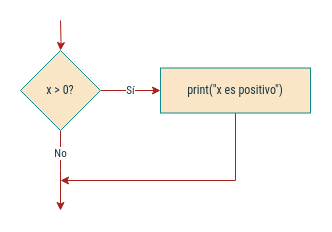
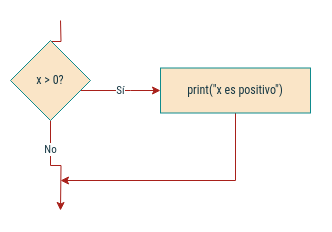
(61, 91) -> (51, 81)
